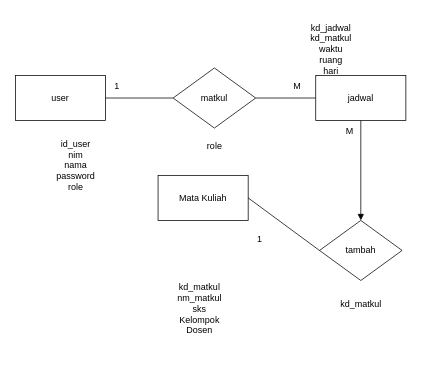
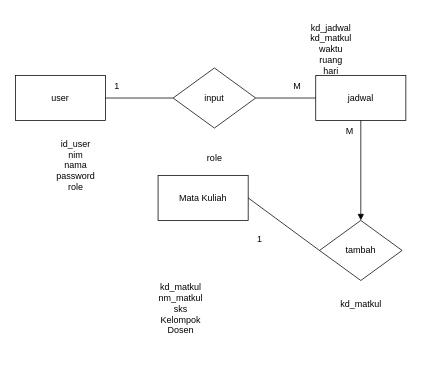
(214, 98) -> (214, 98)
(214, 147) -> (214, 158)
(199, 314) -> (180, 314)
